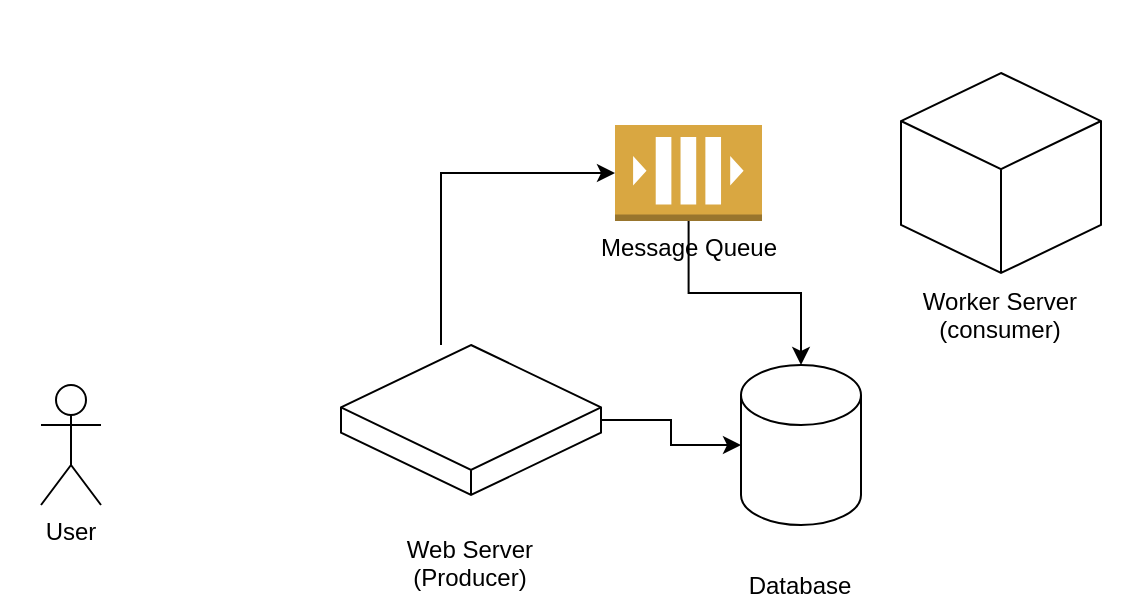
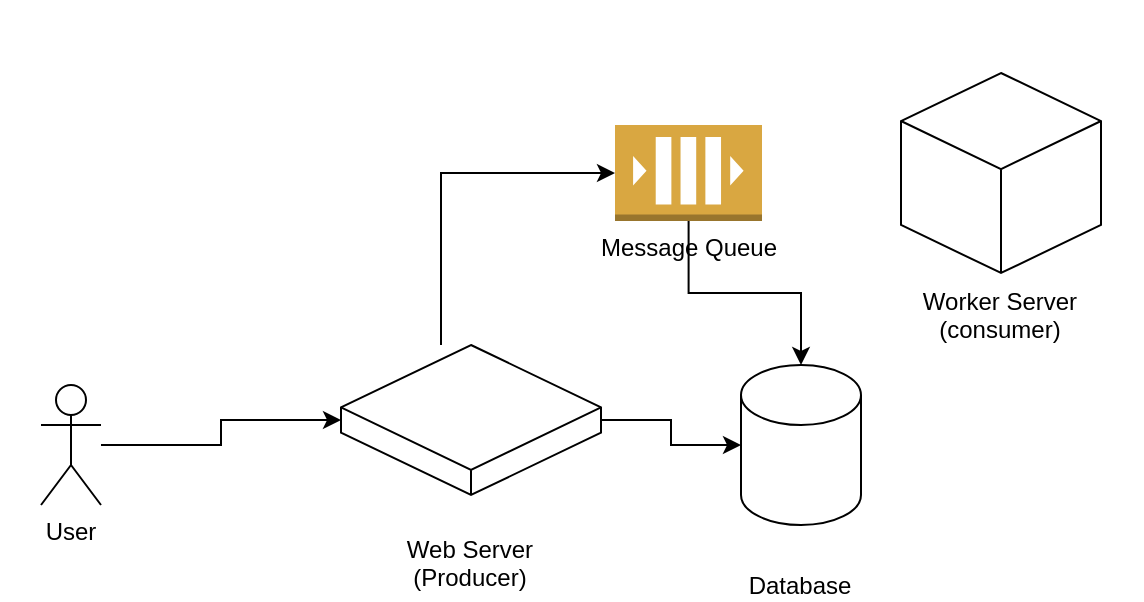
none -> (221, 439)
